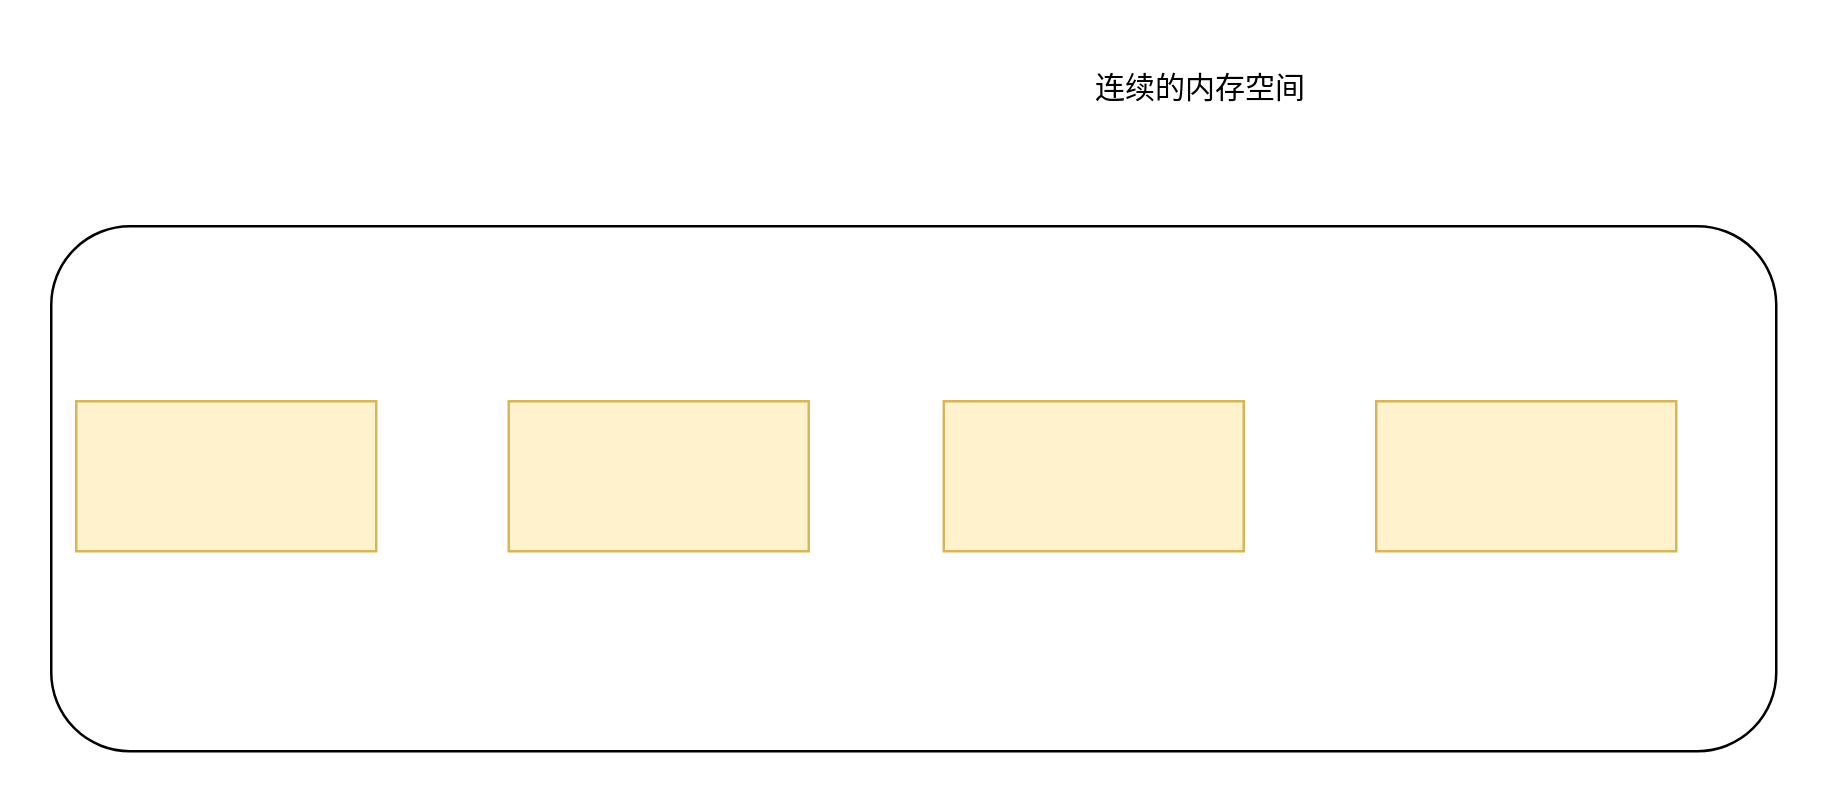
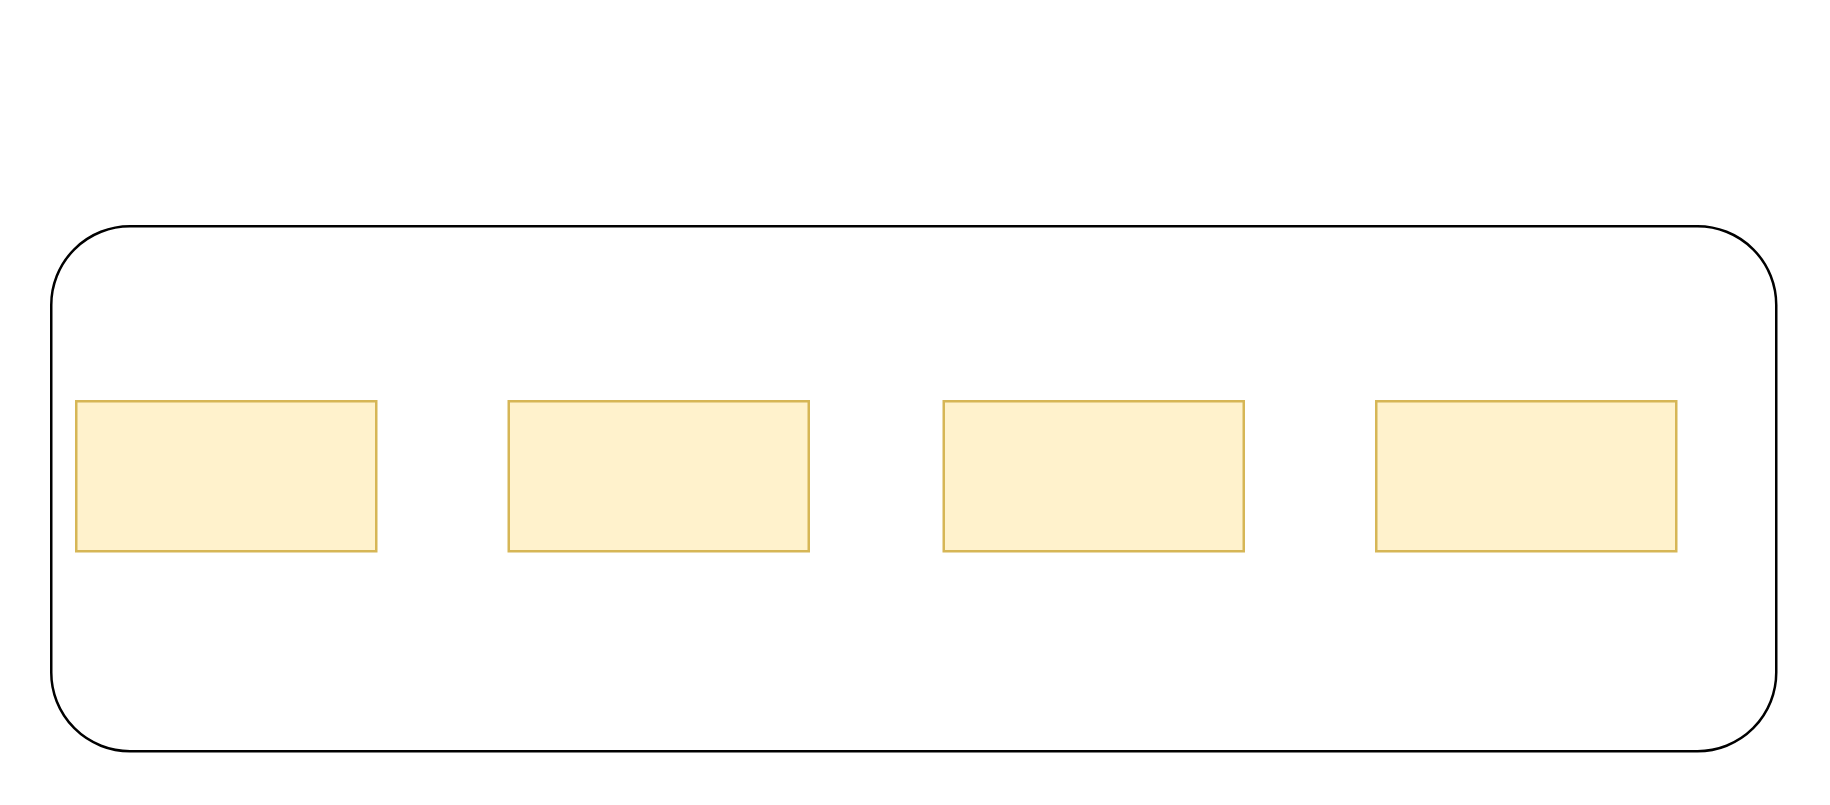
(1201, 89) -> none
